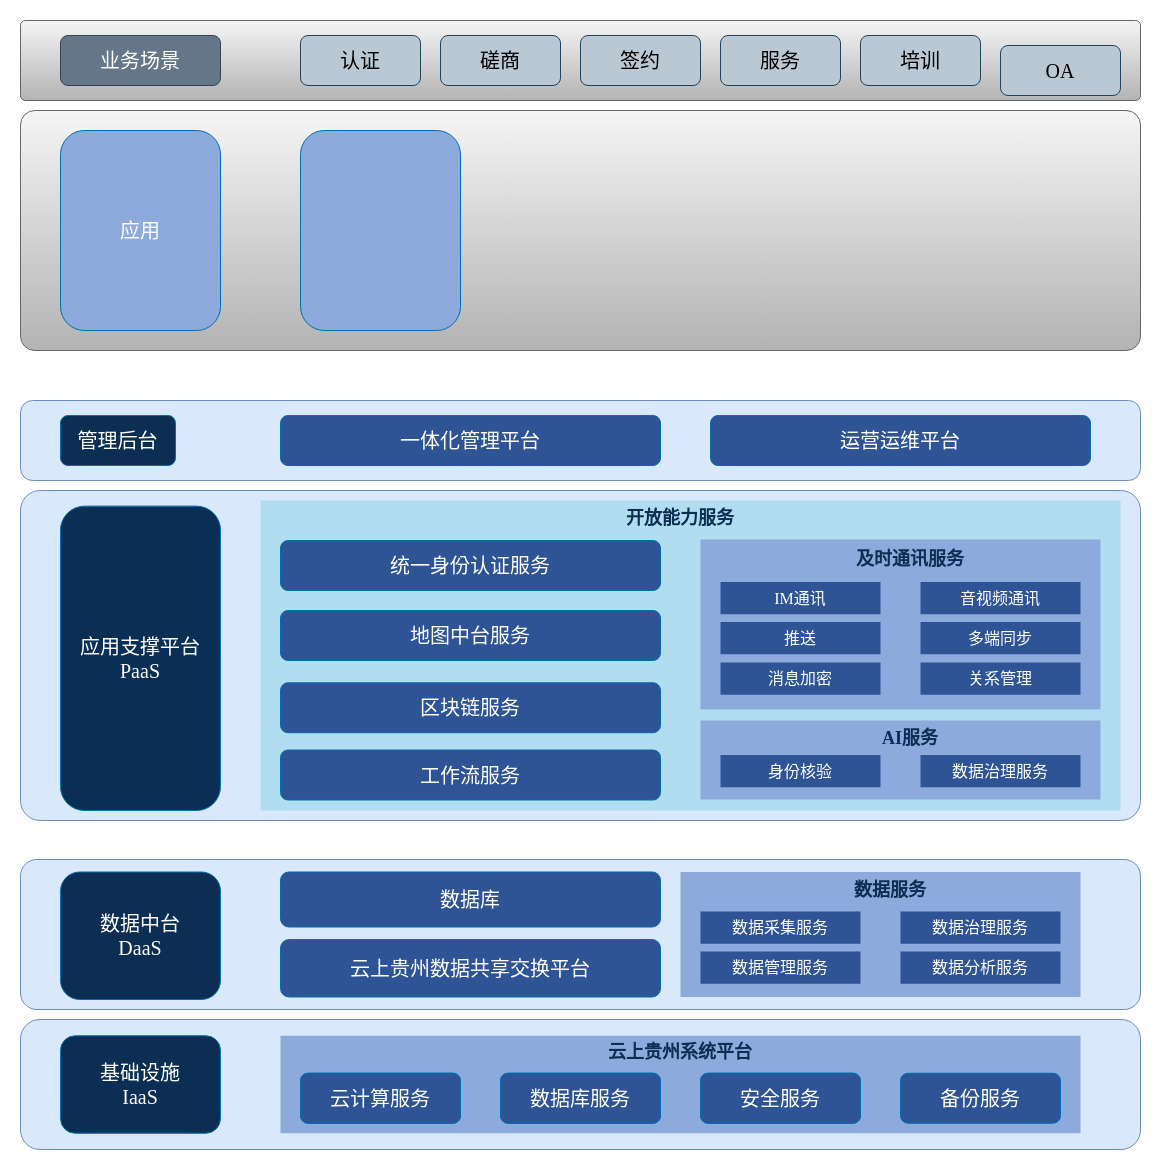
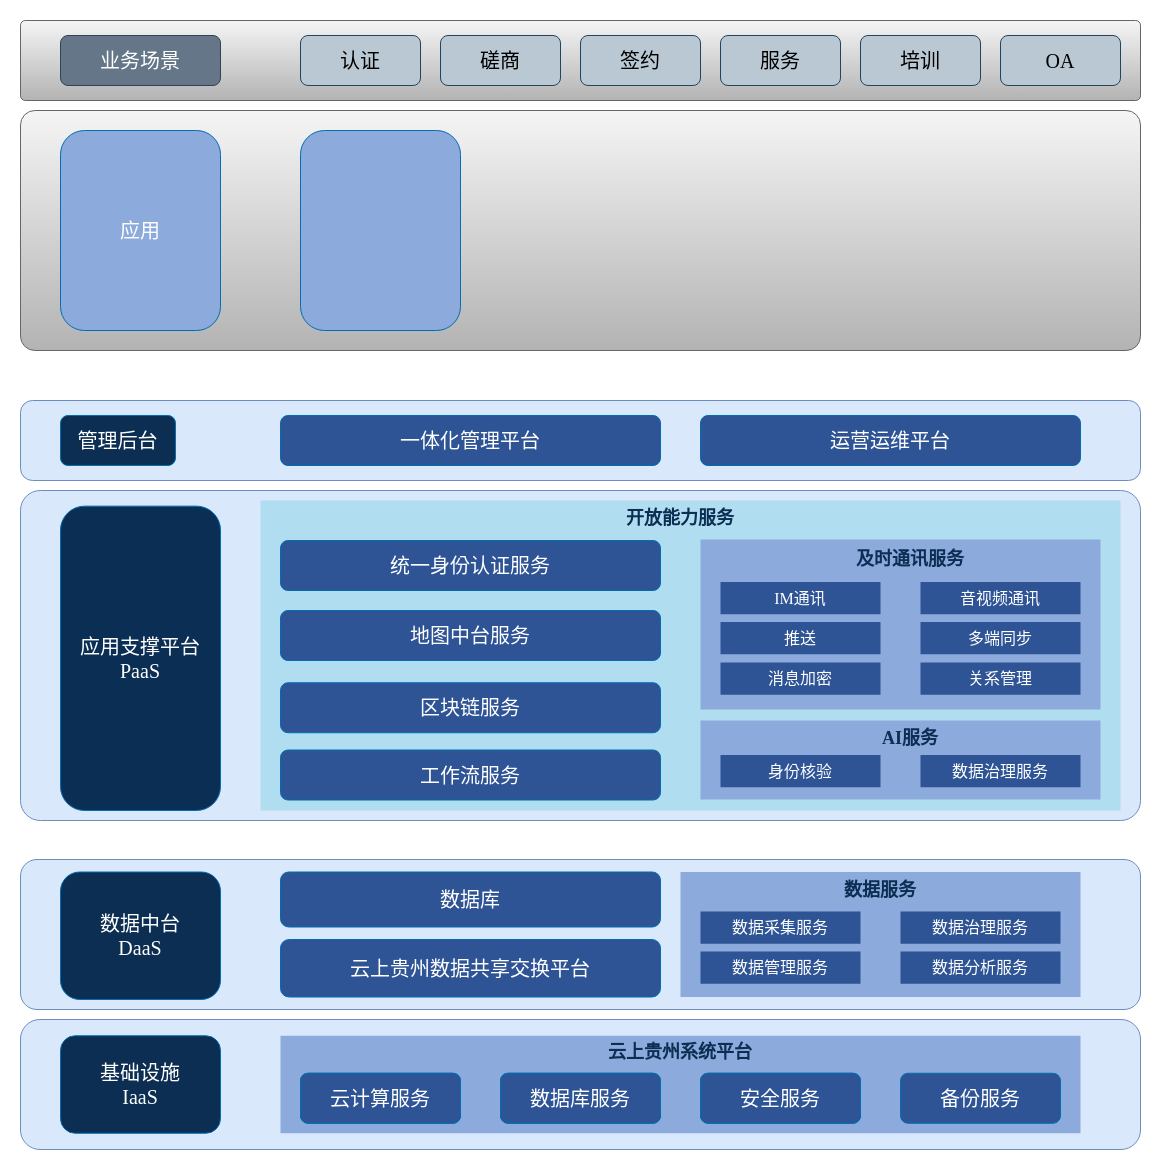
(1061, 71) -> (1061, 61)
(901, 441) -> (891, 441)
(891, 891) -> (881, 891)
